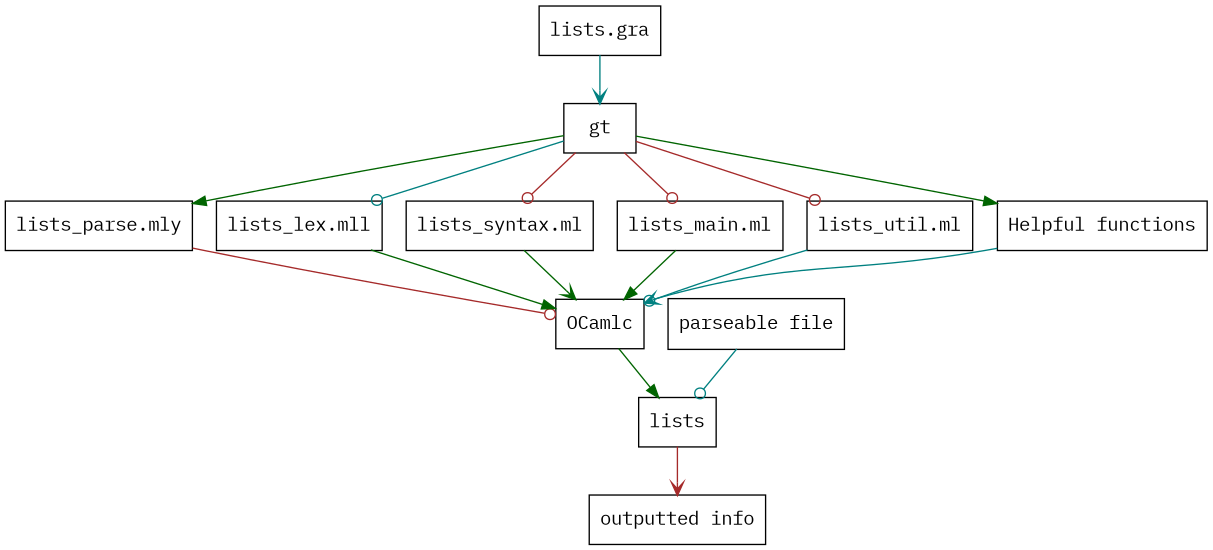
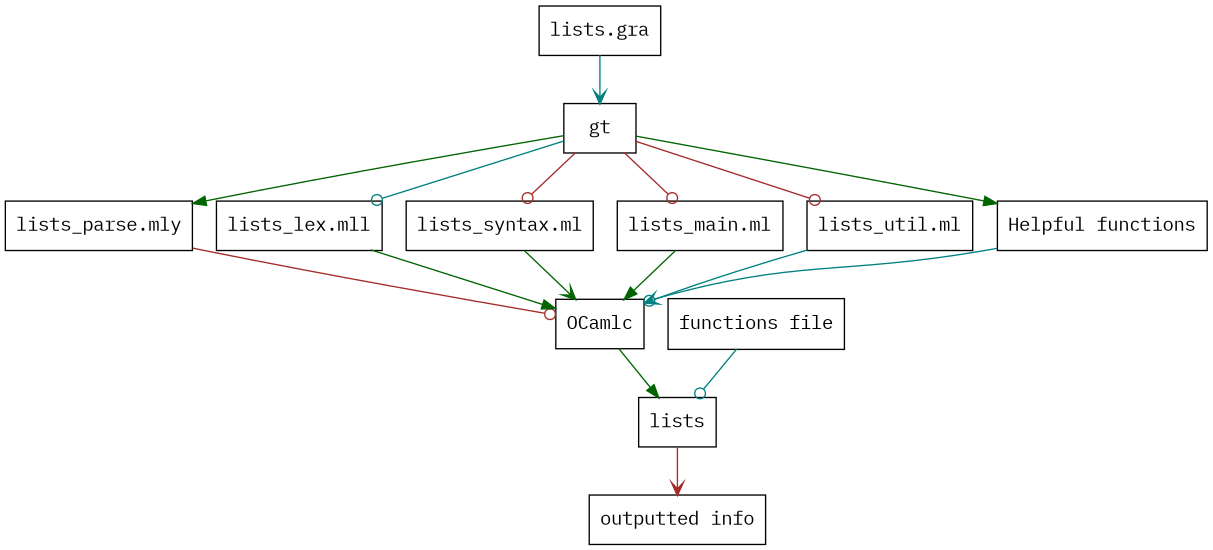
(756, 324) -> (756, 324)
